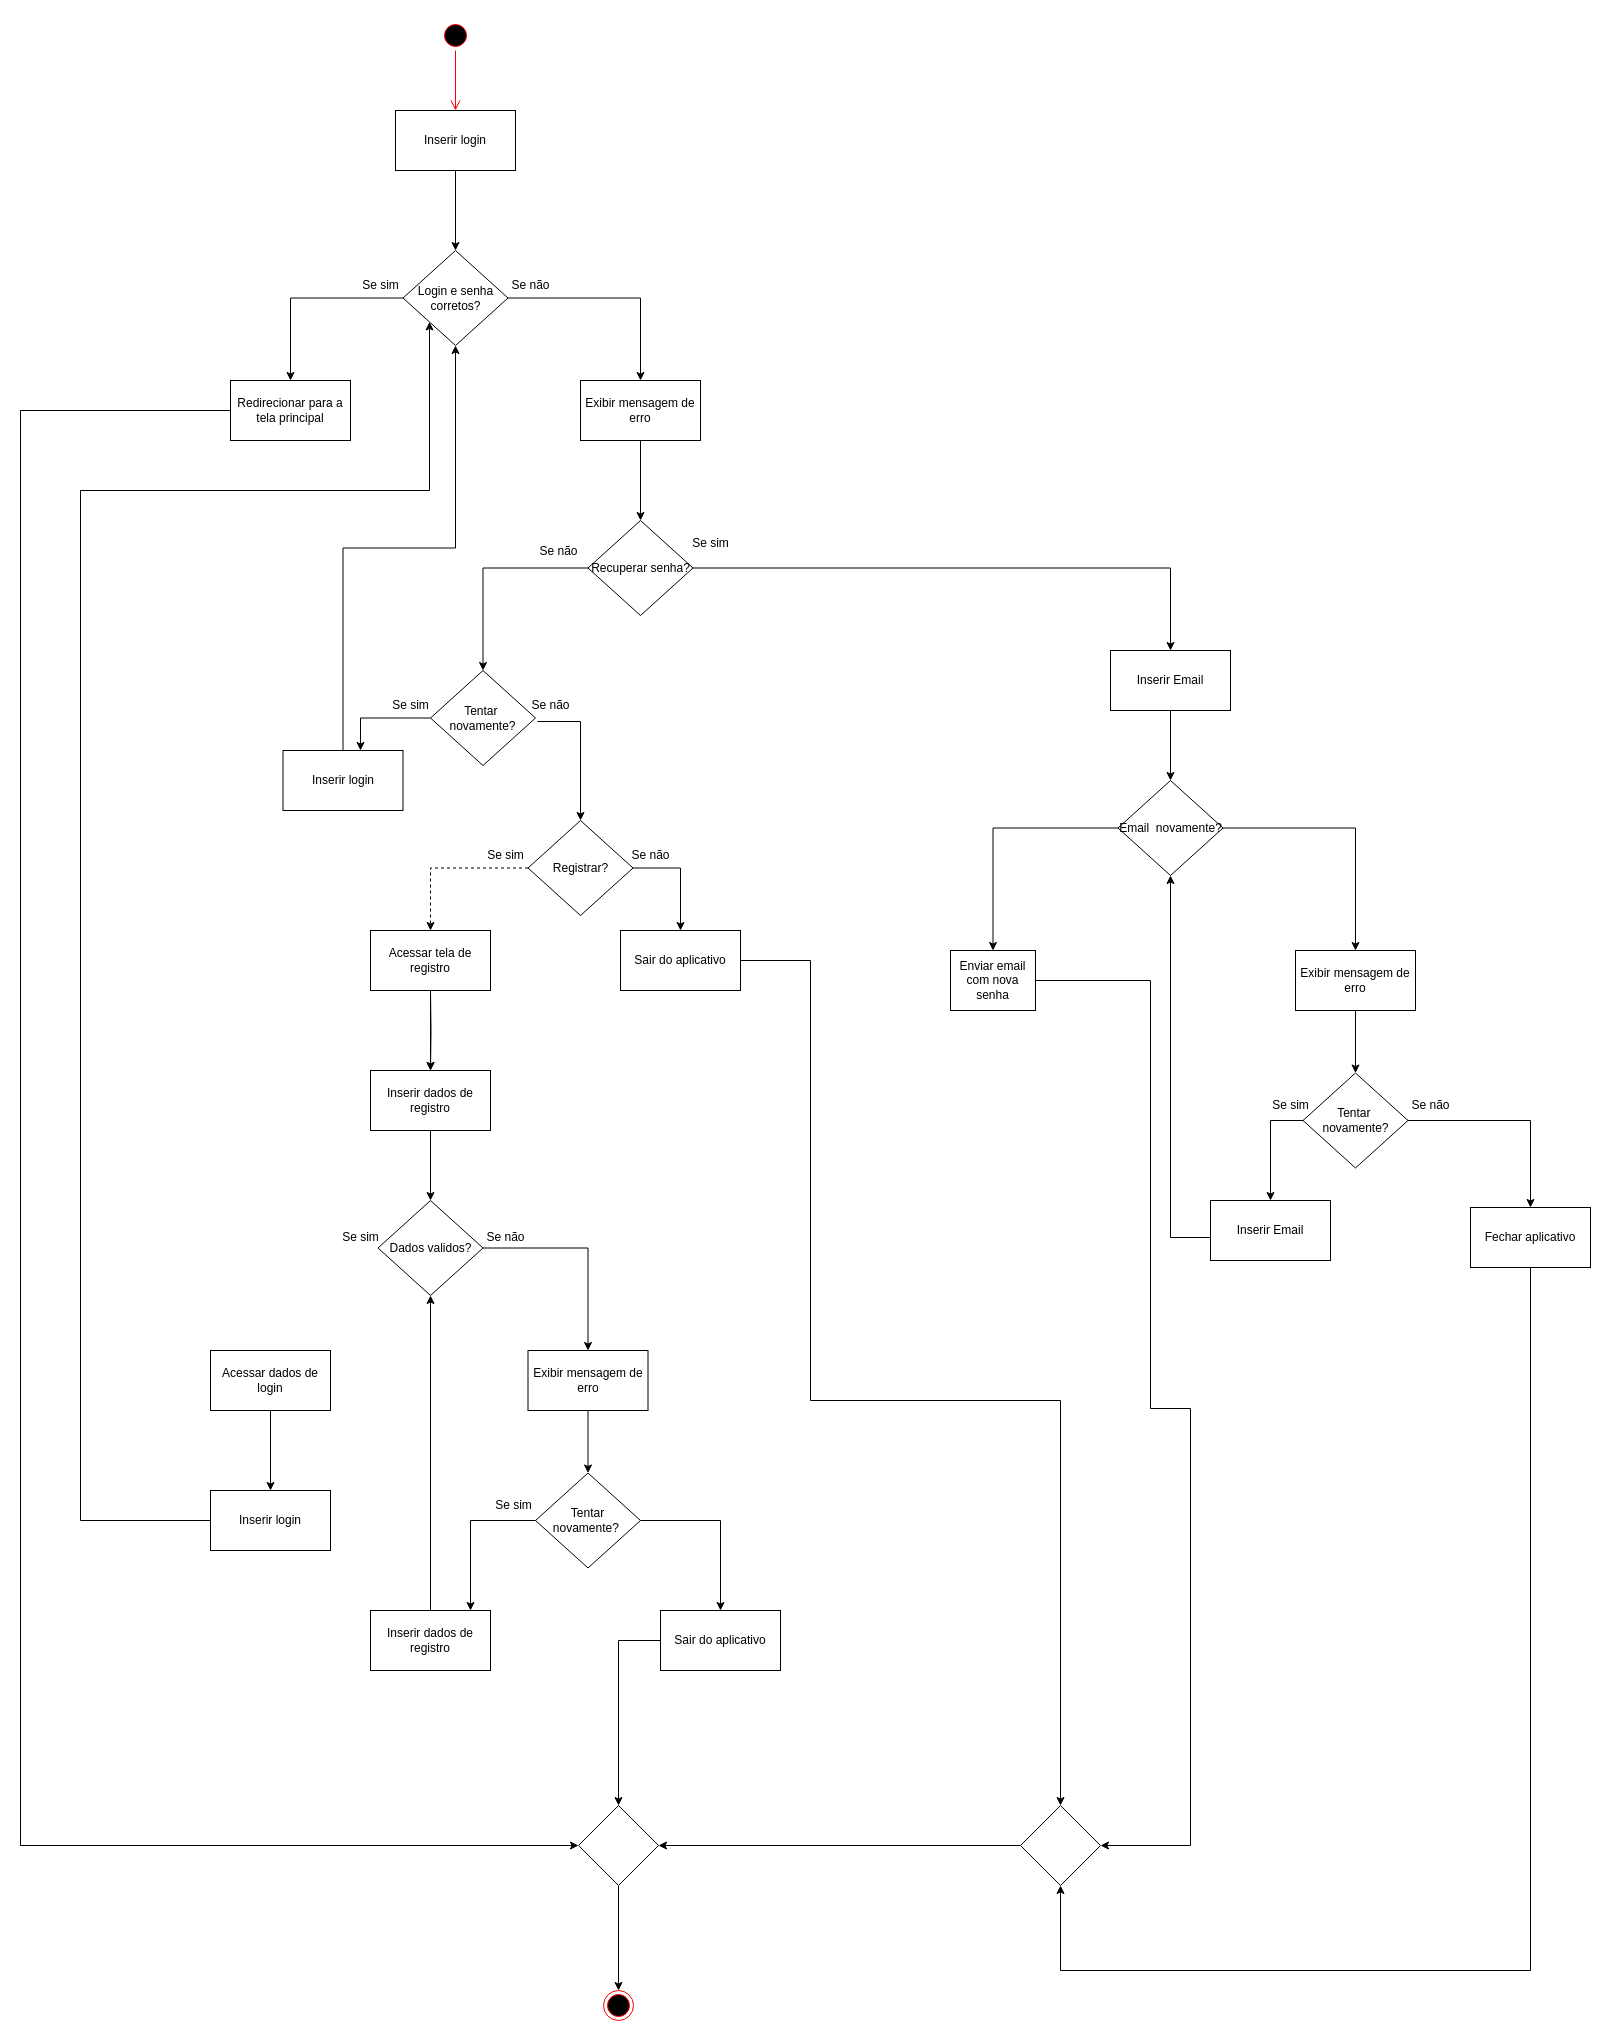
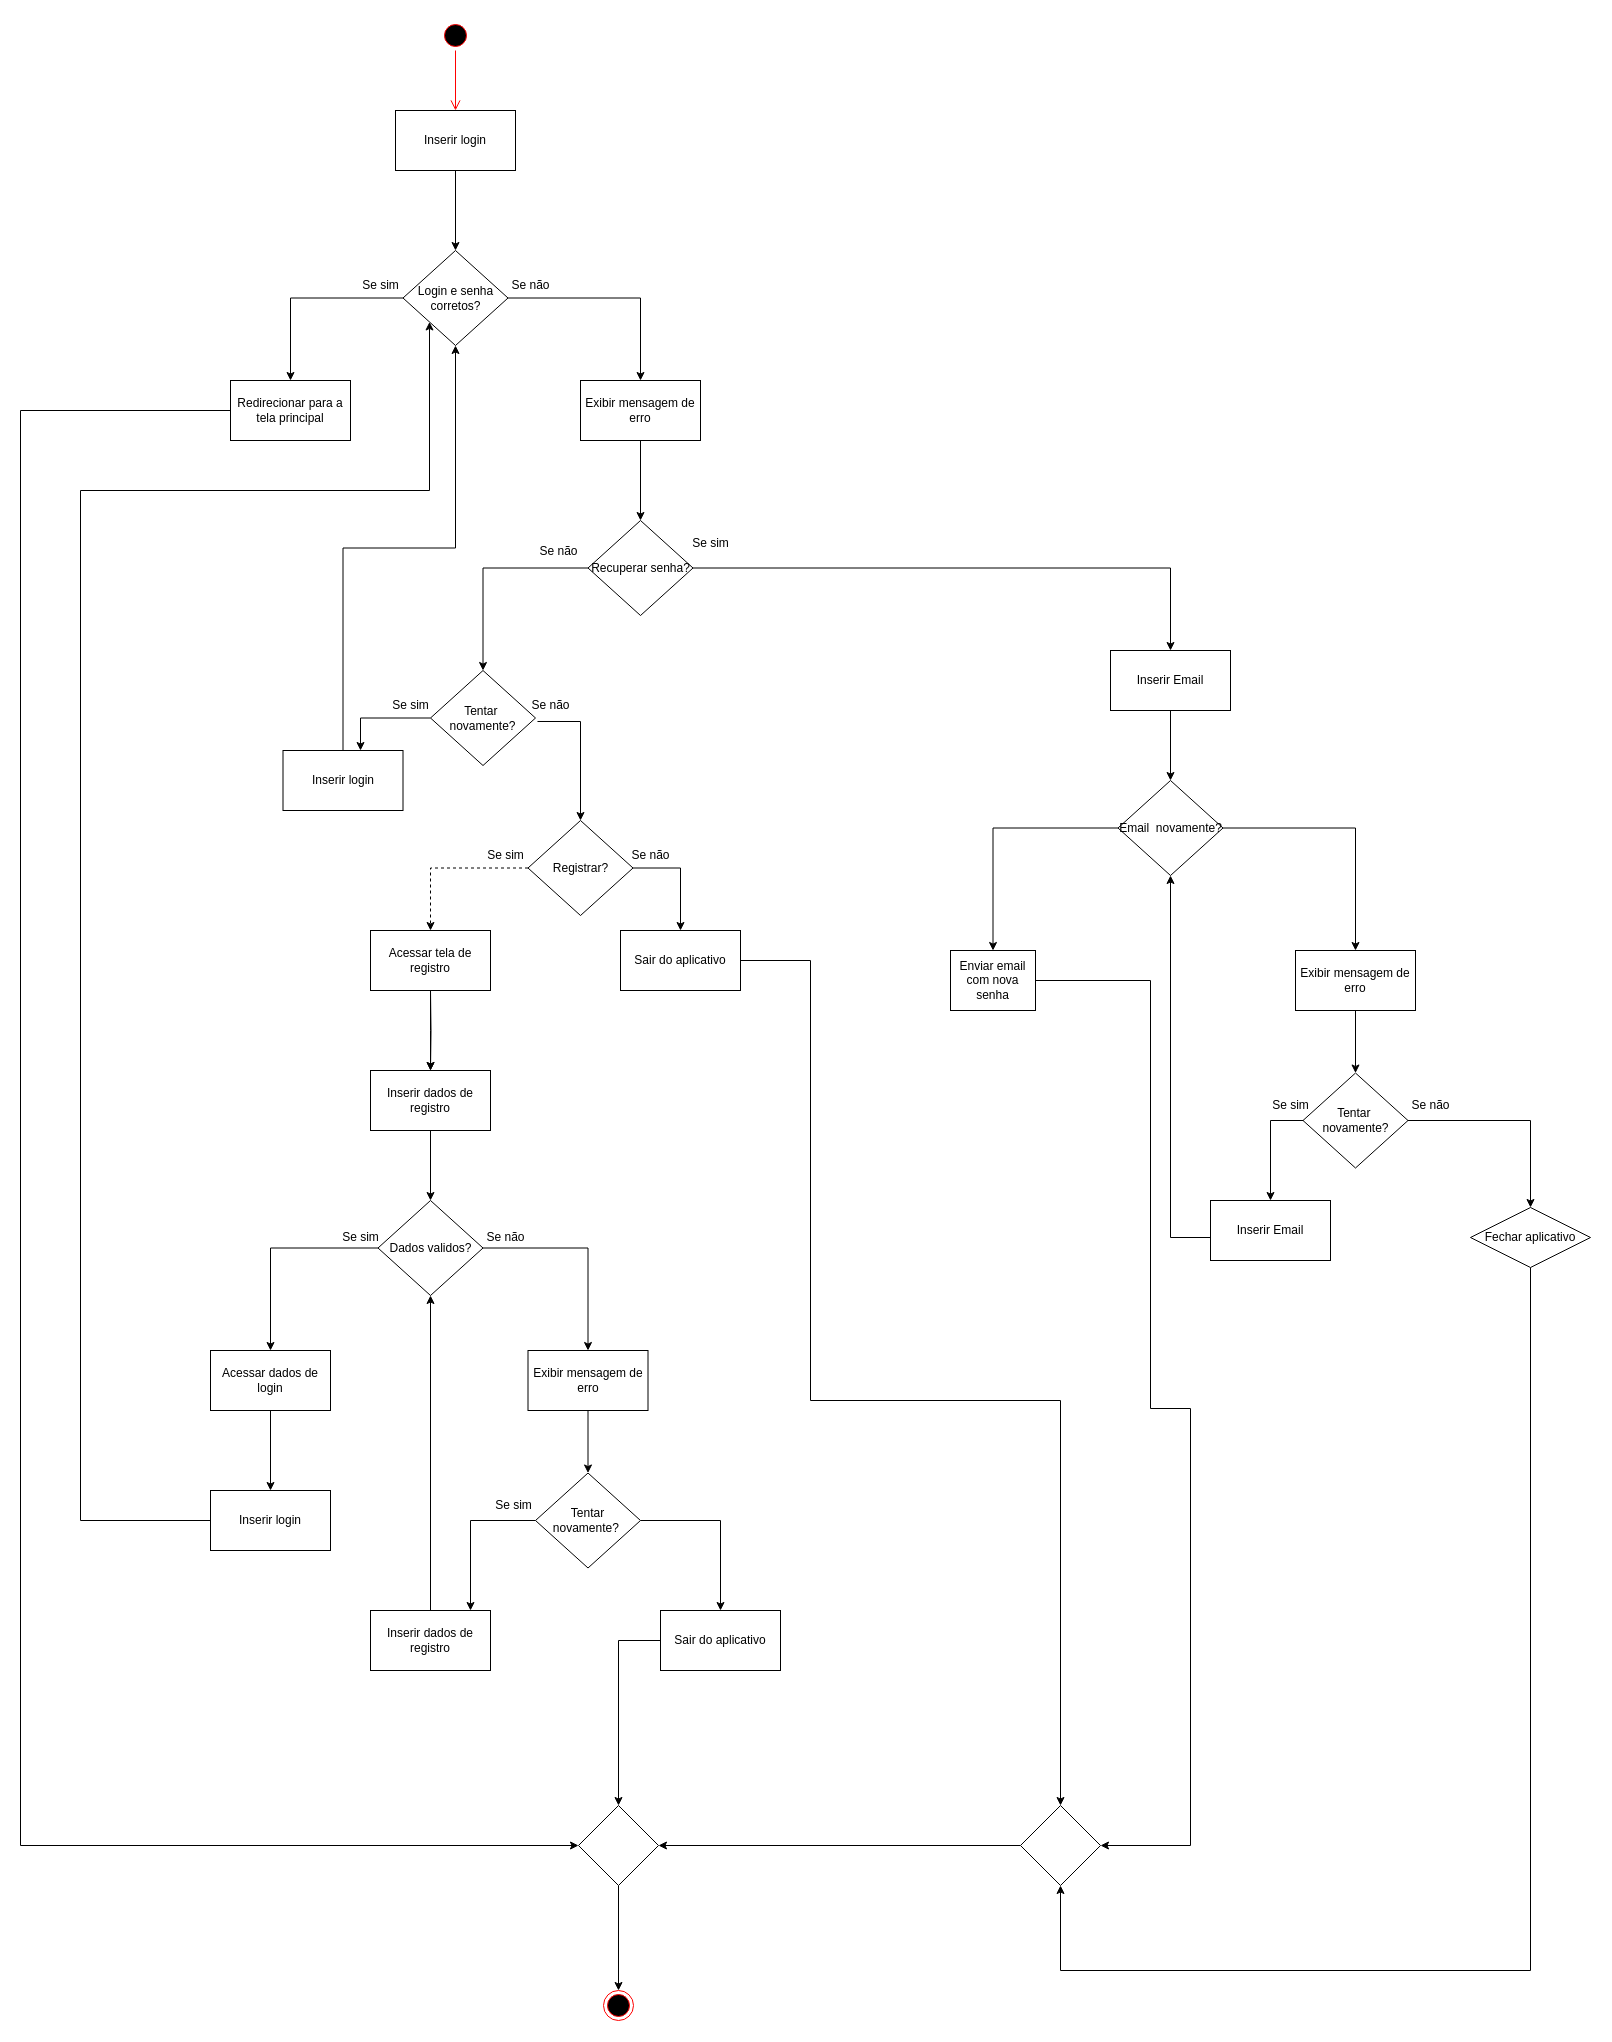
(1531, 1238) -> (1531, 1238)
none -> (277, 1248)
